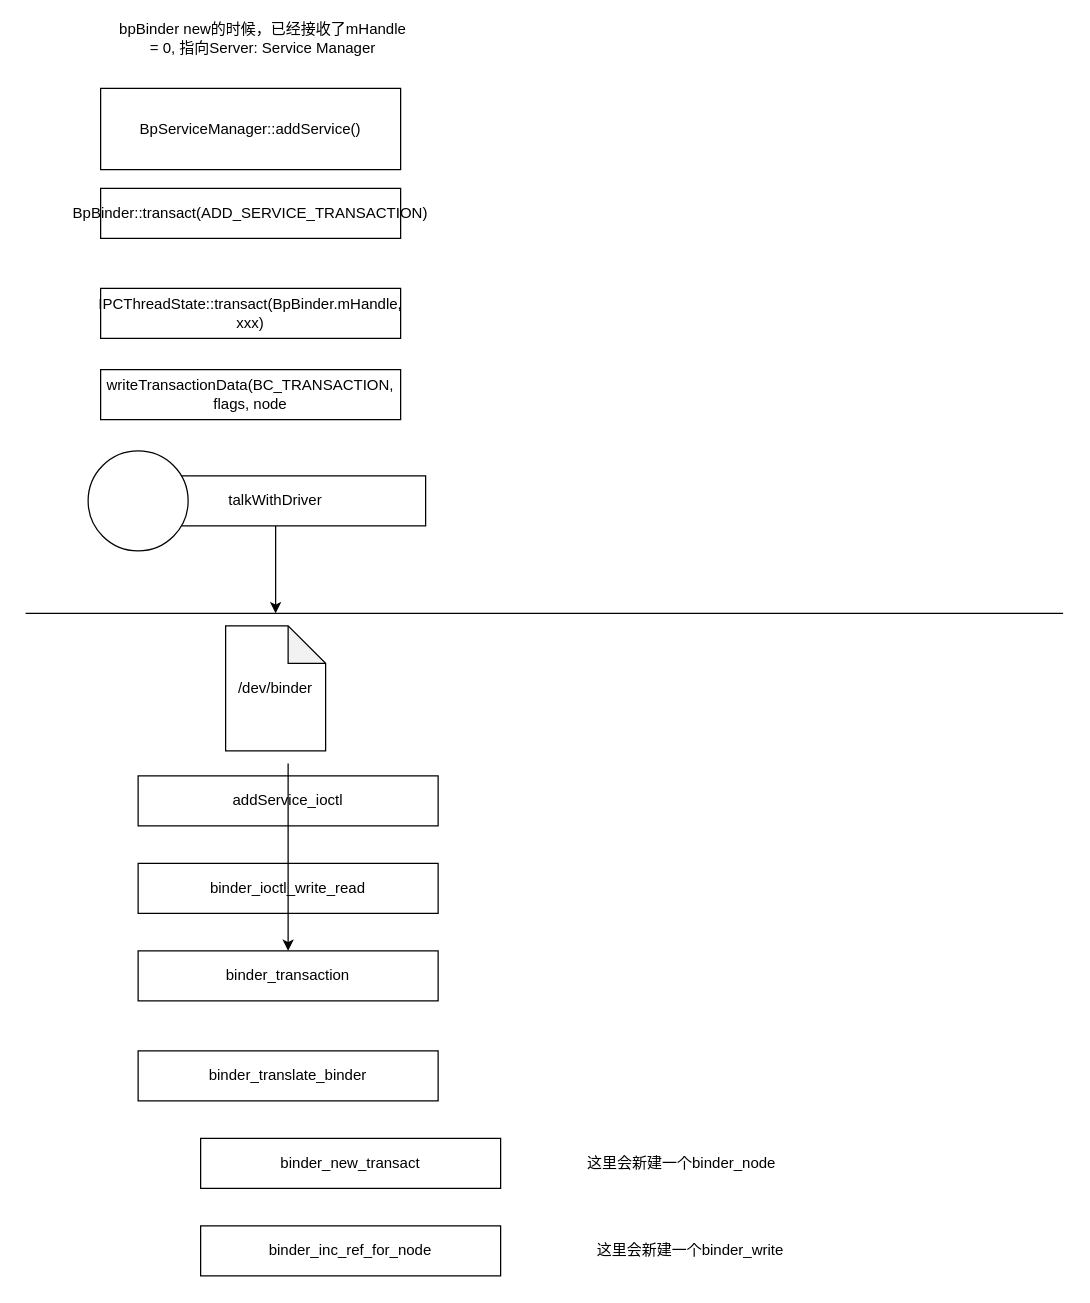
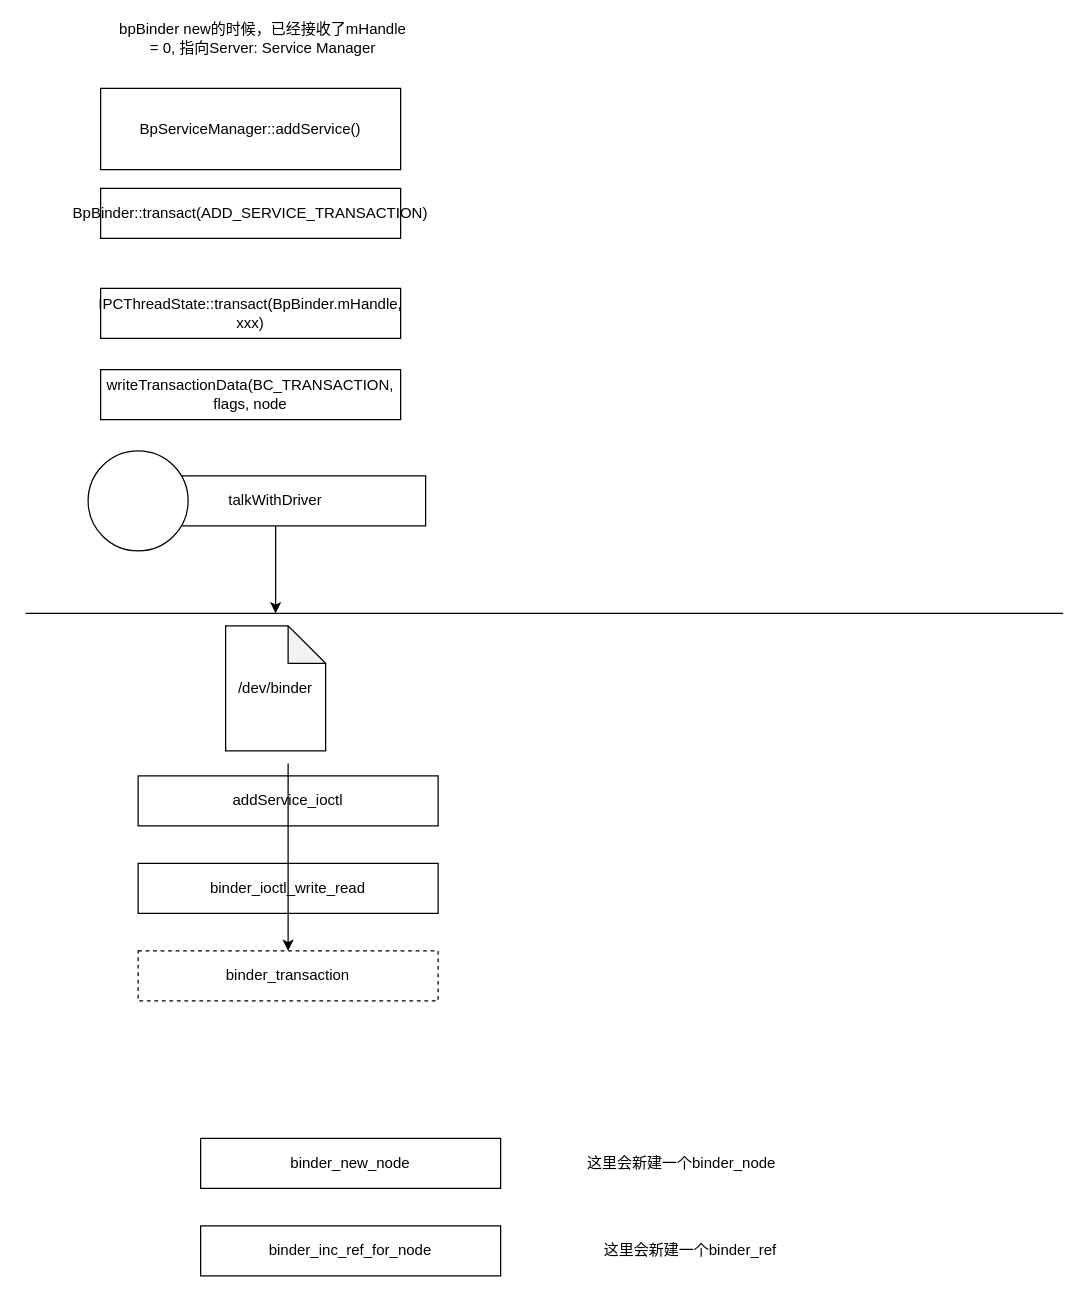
(288, 976) -> (288, 976)
(288, 1076) -> none
(351, 1163) -> (351, 1163)
(691, 1251) -> (691, 1251)
